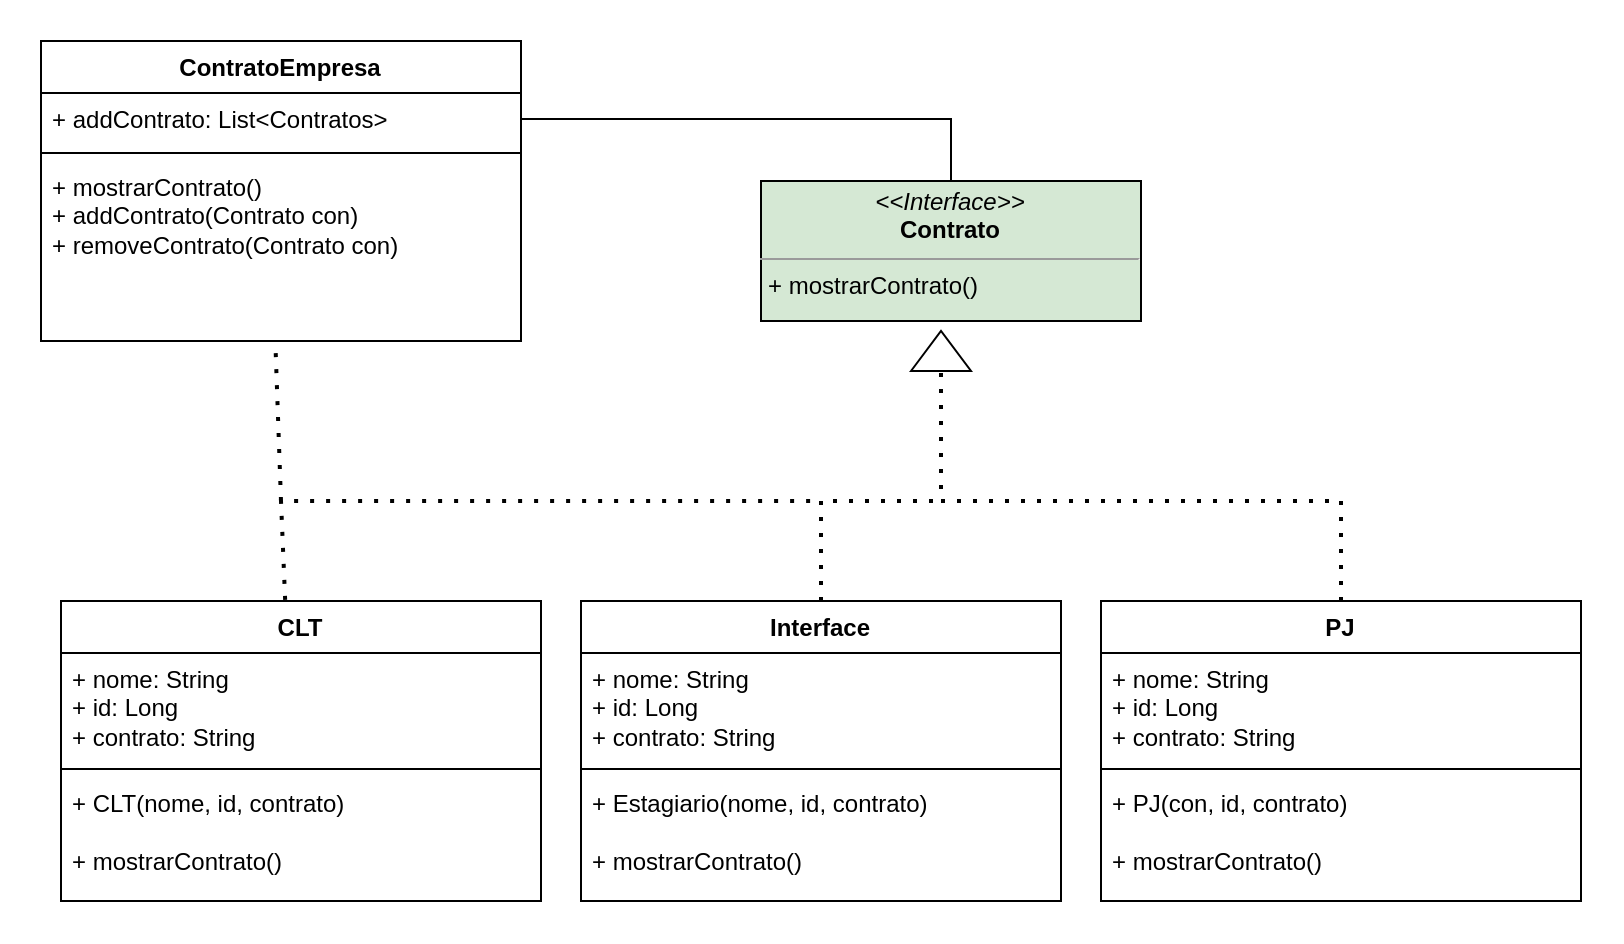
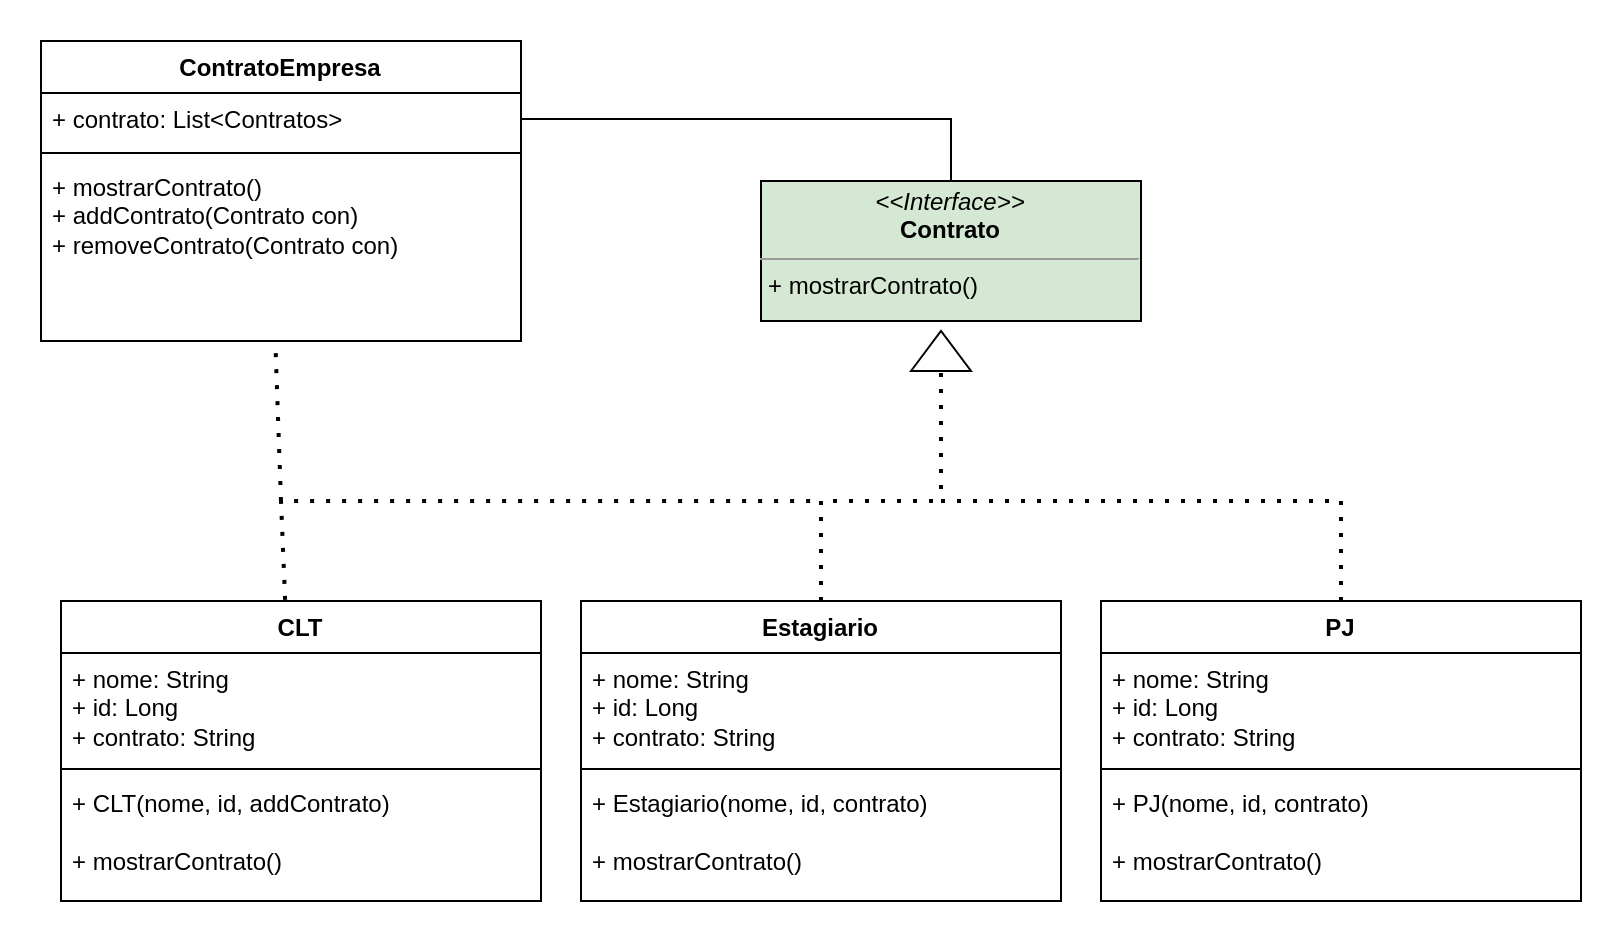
(242, 121) -> (222, 121)
(821, 629) -> (821, 629)
(222, 820) -> (242, 820)
(1249, 820) -> (1256, 820)
